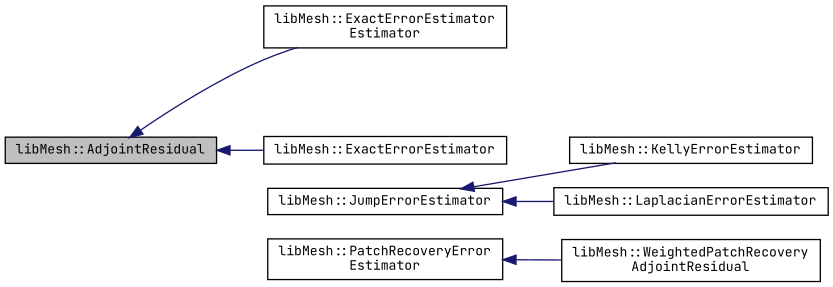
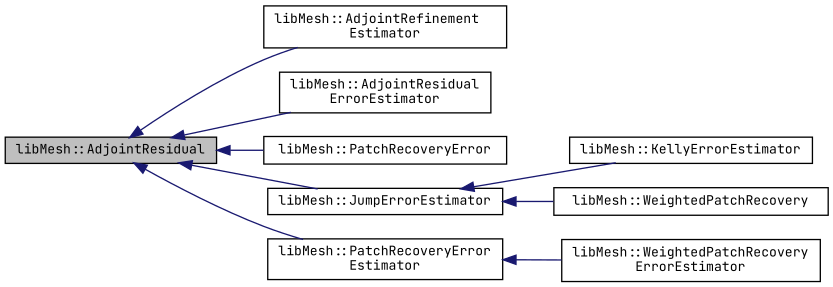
(385, 27) -> (385, 27)
none -> (385, 93)
(385, 150) -> (385, 150)
none -> (255, 177)
(691, 201) -> (691, 201)
none -> (222, 209)
(691, 261) -> (691, 261)
